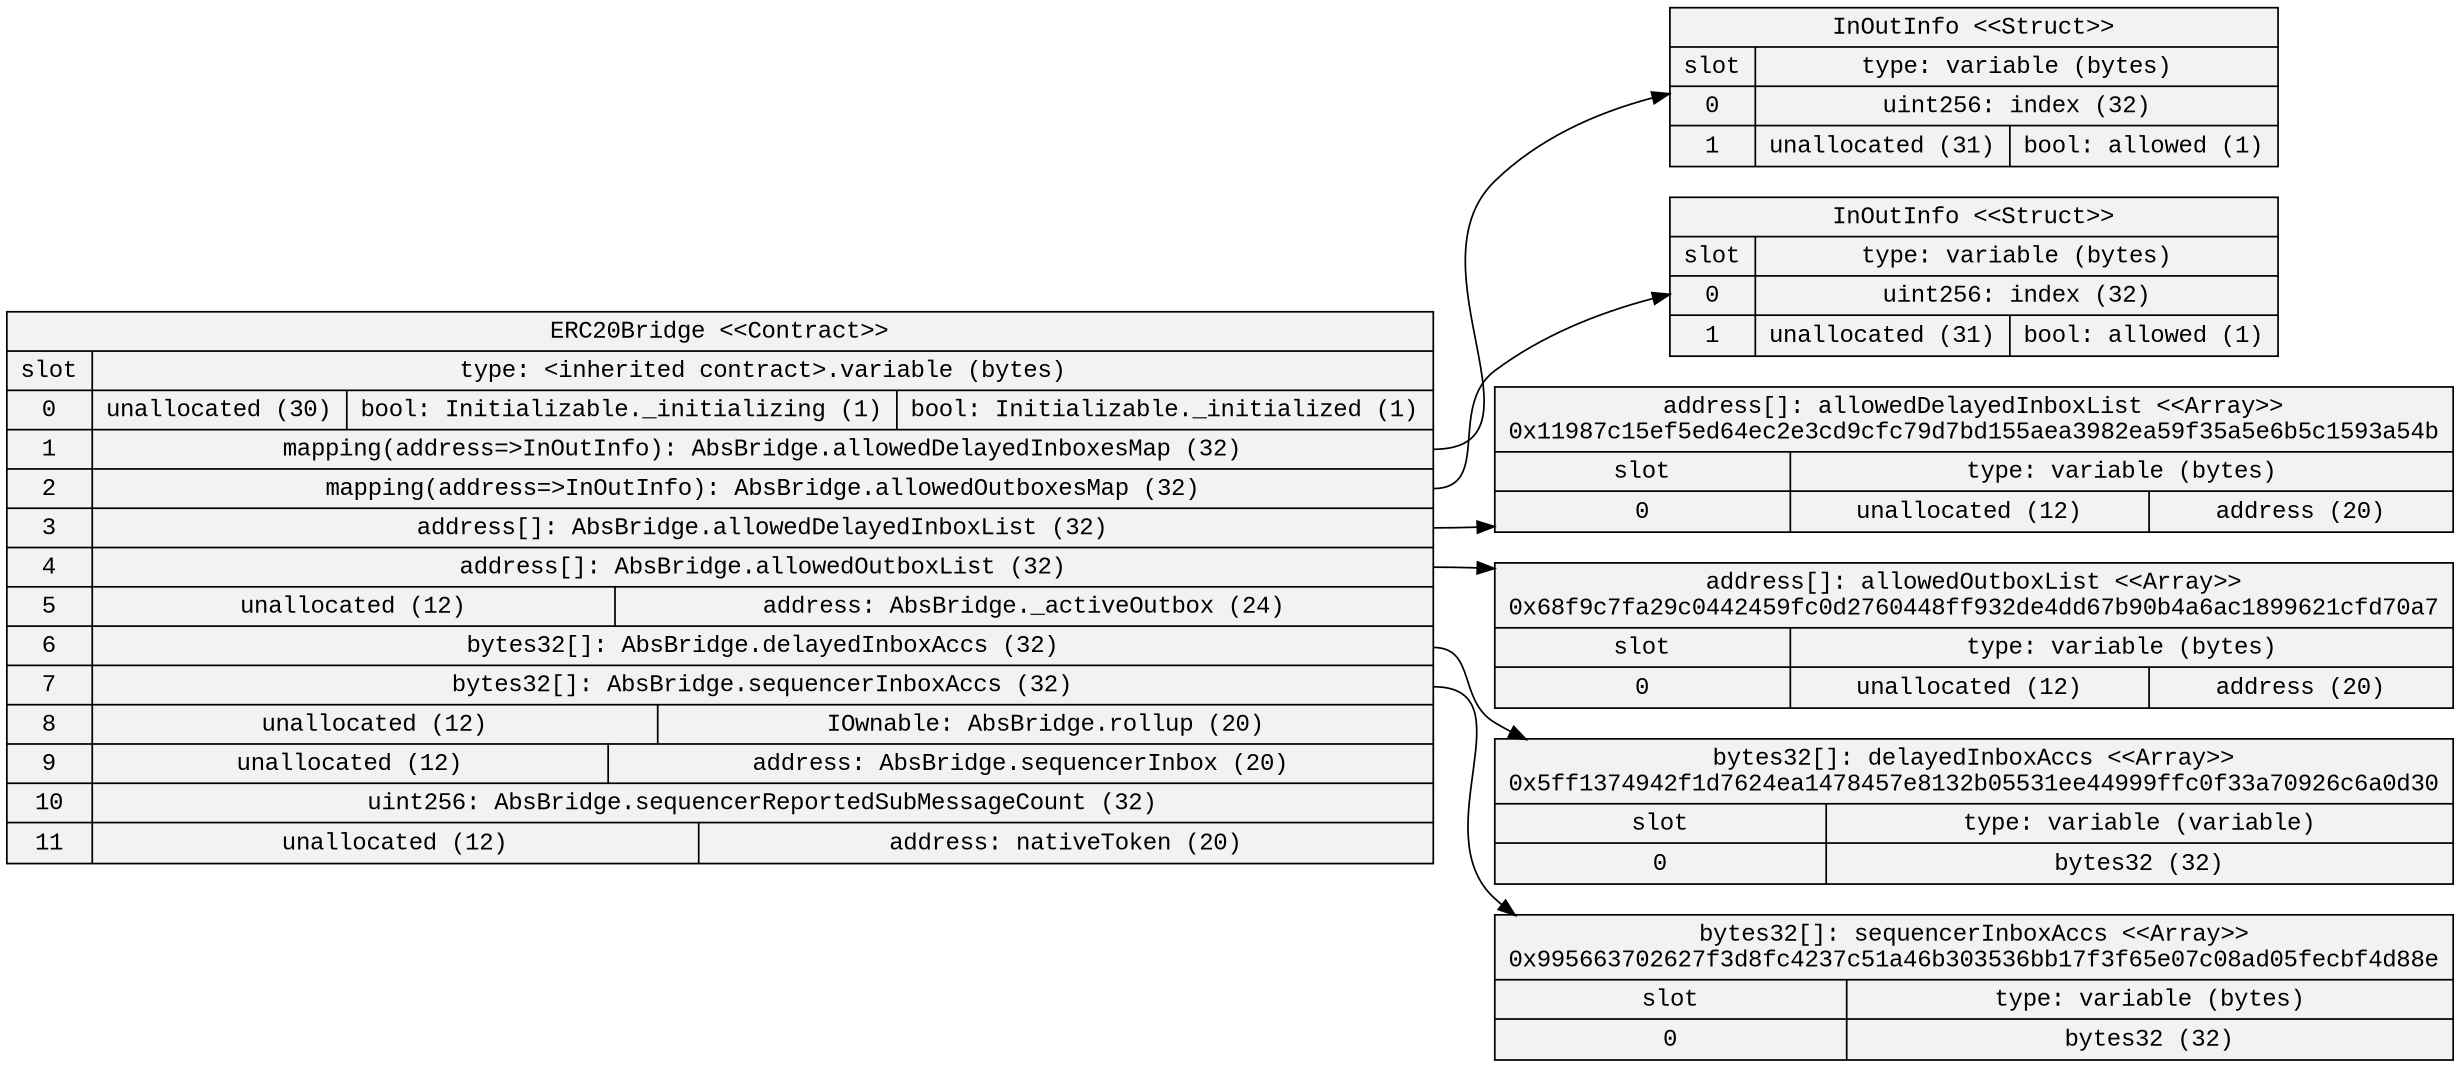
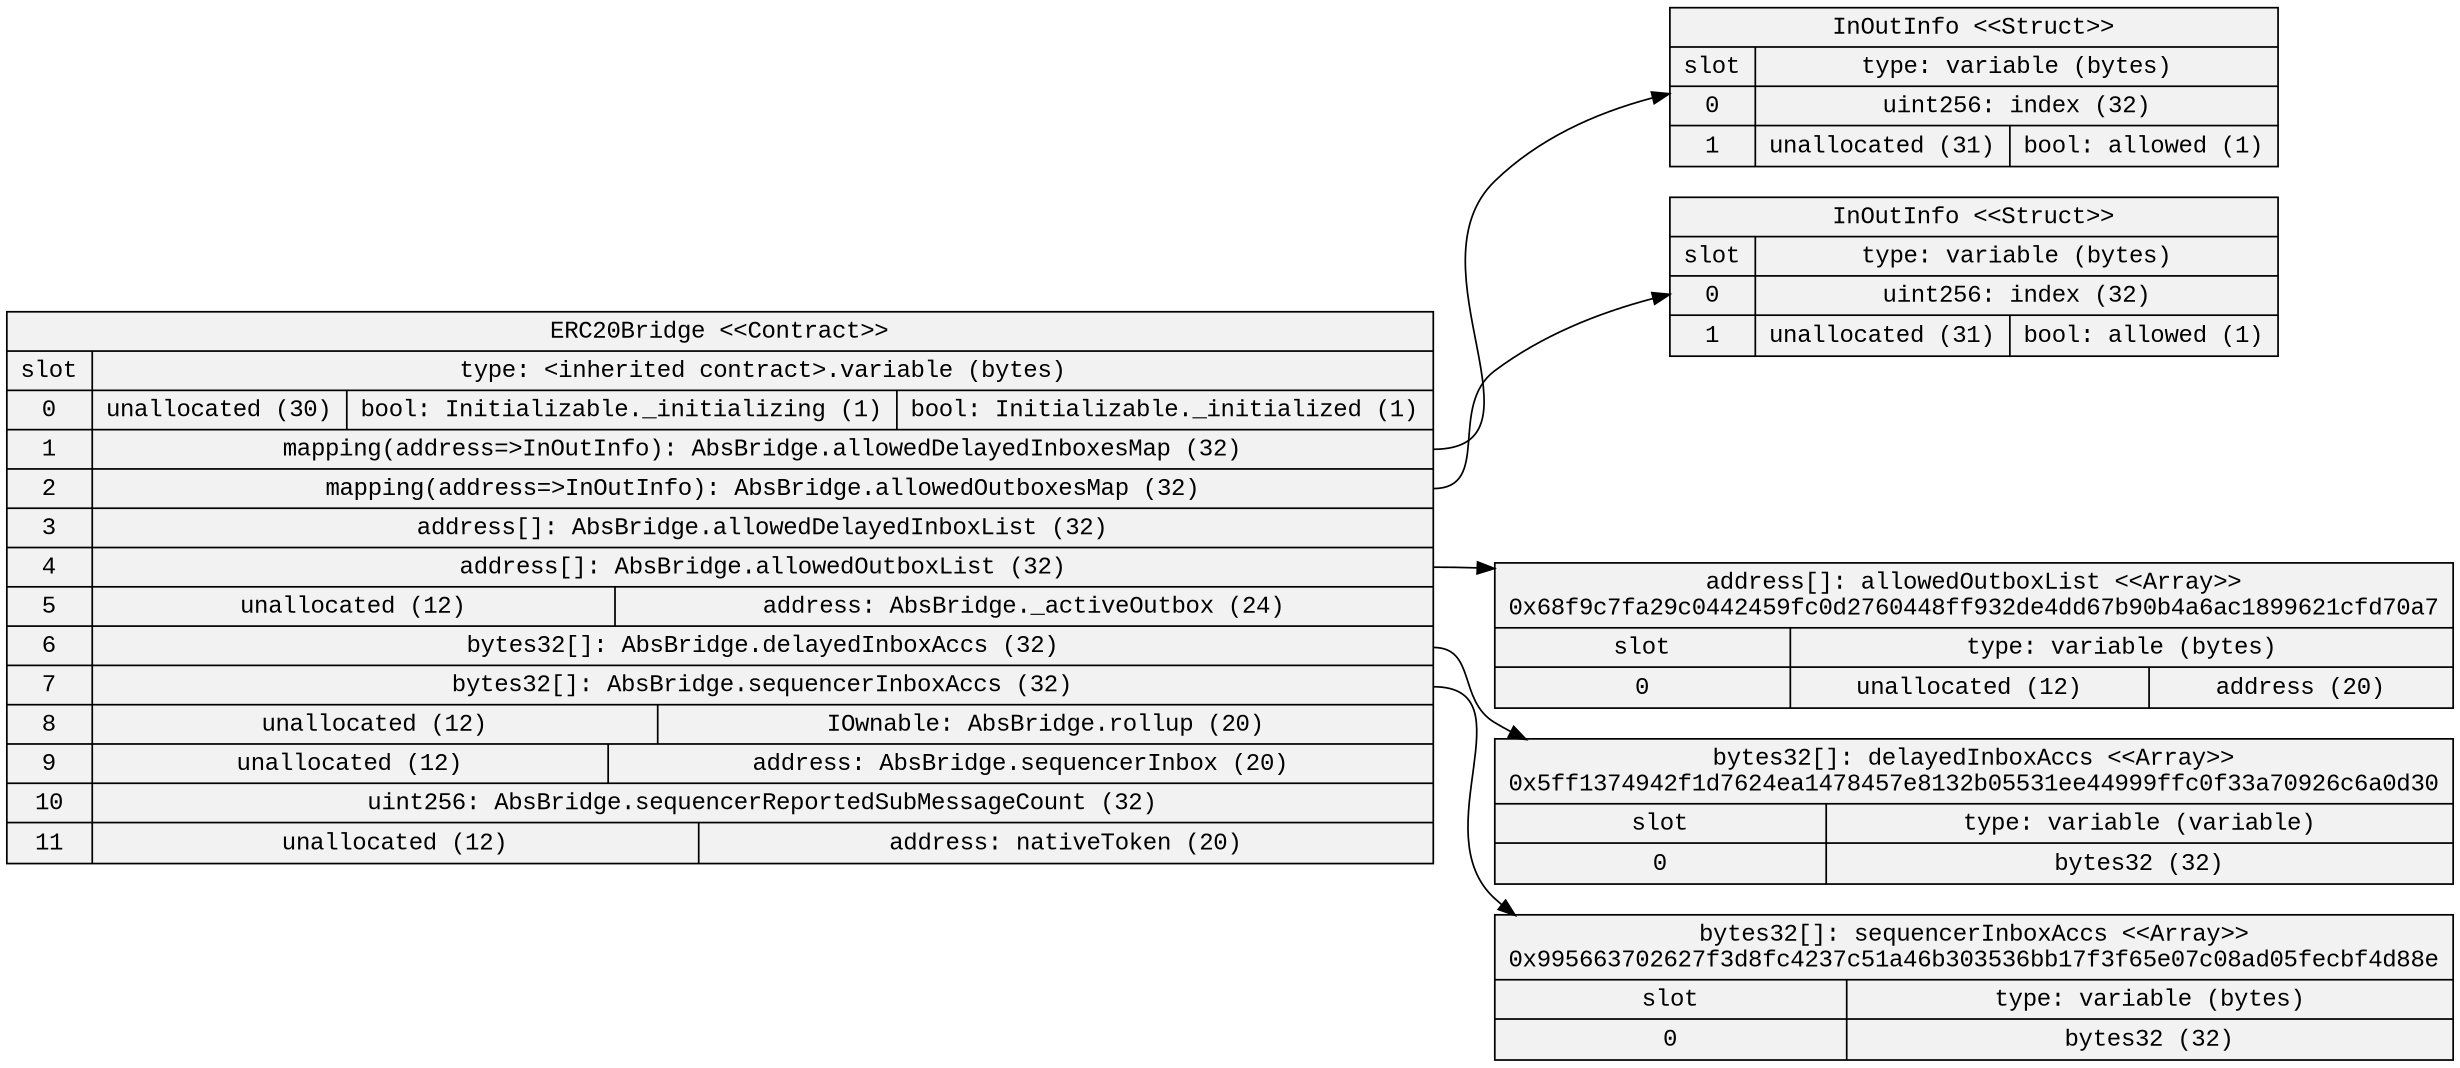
(1974, 460) -> none
